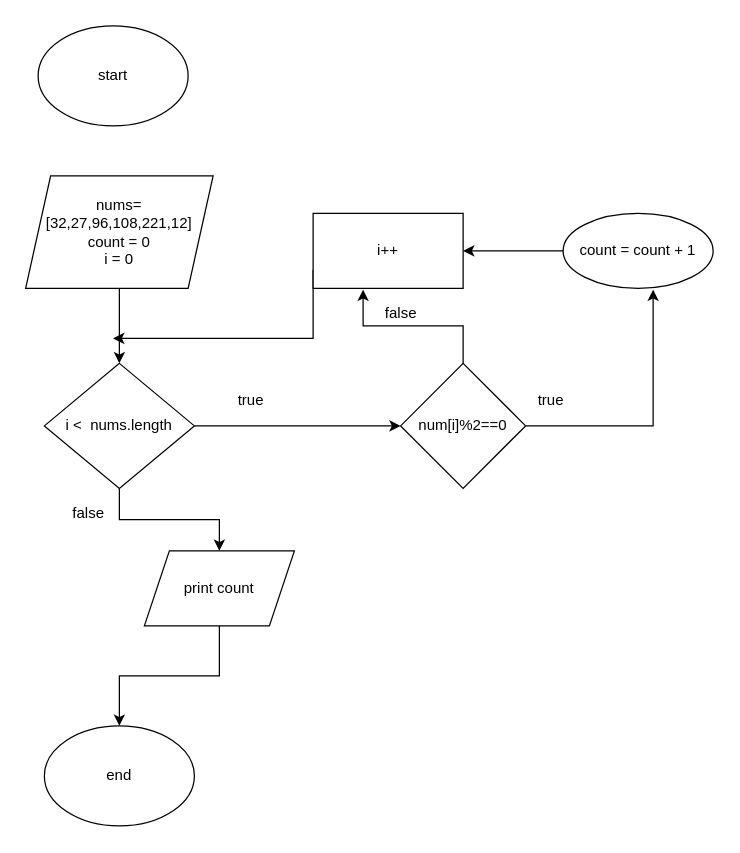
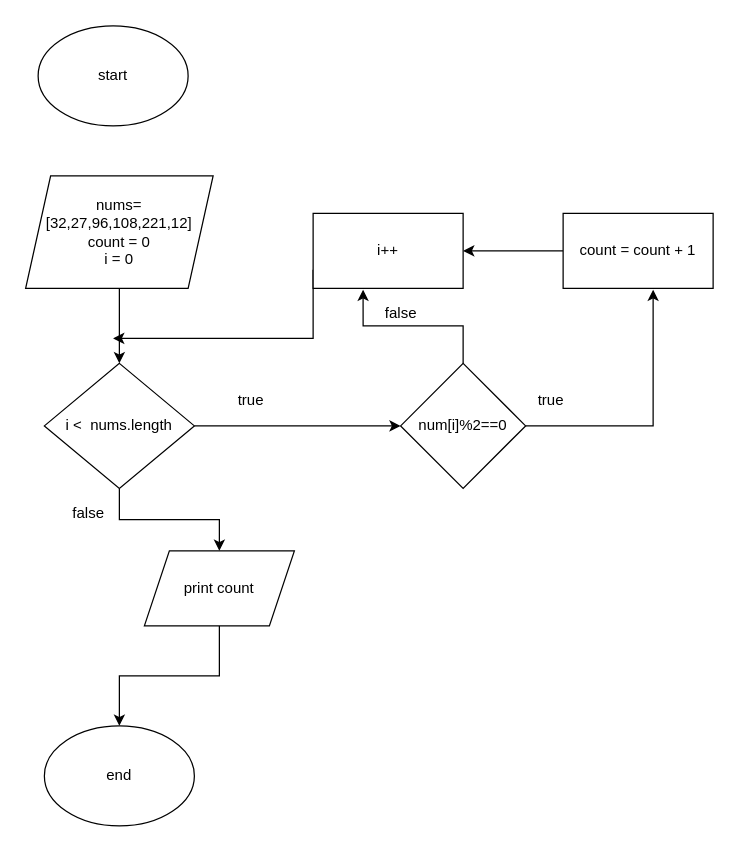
(638, 251) -> (638, 251)
